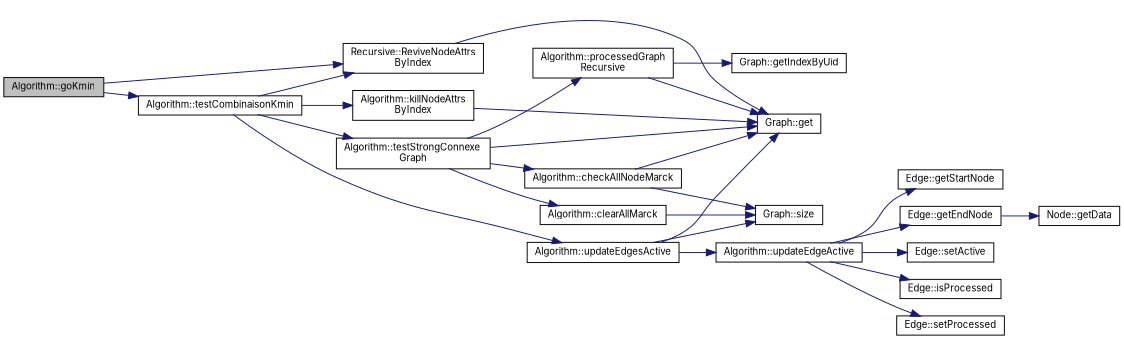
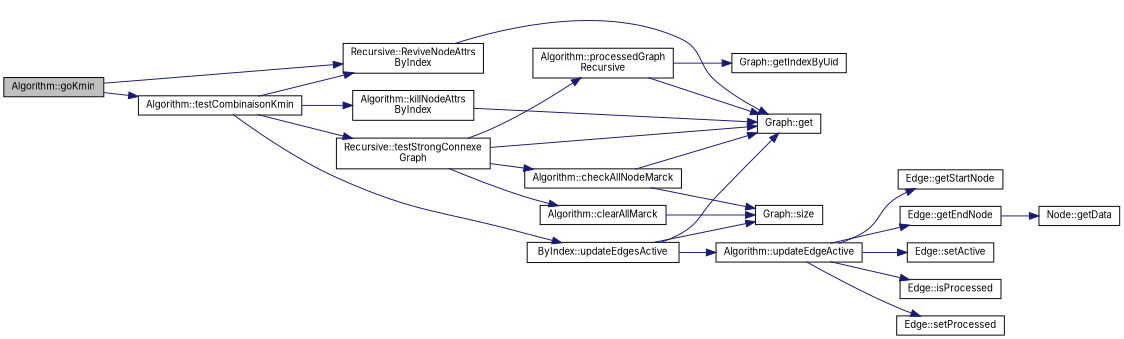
(413, 153) -> (413, 153)
(603, 252) -> (603, 252)
